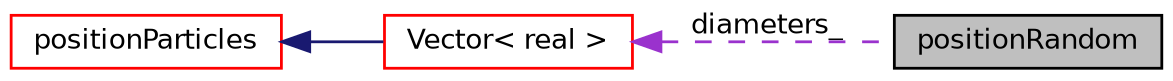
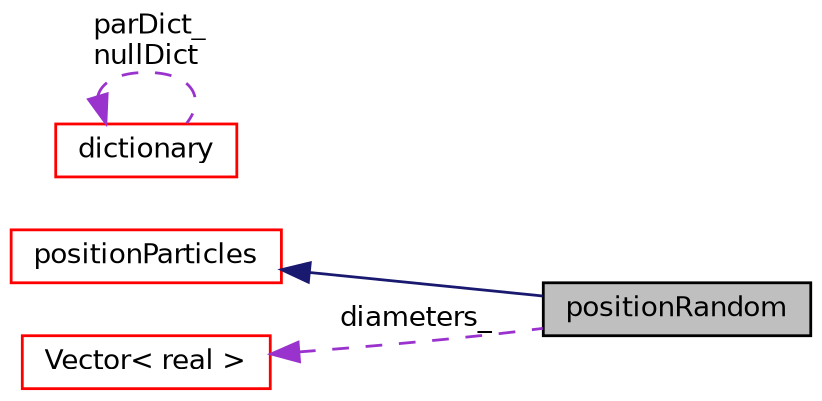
(347, 42) -> (426, 284)
none -> (146, 150)
